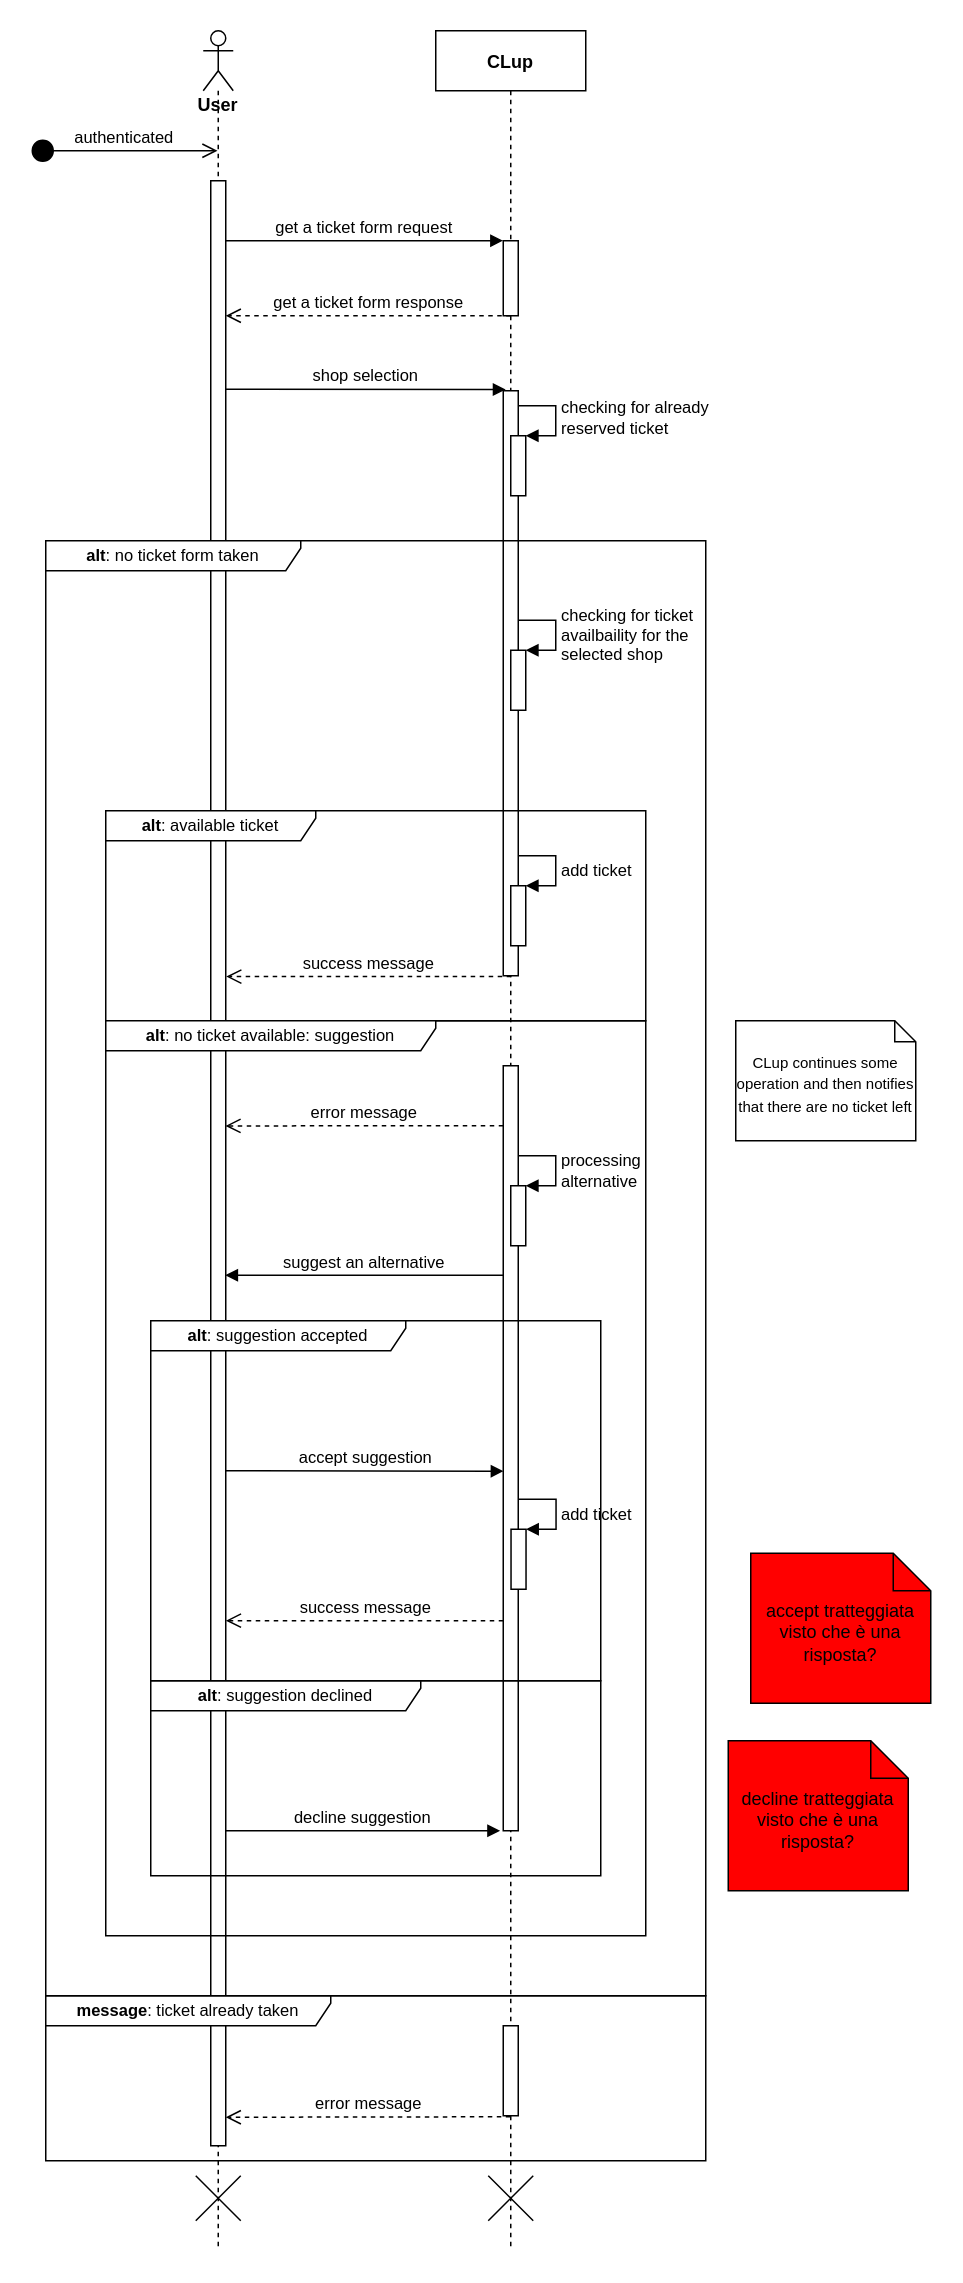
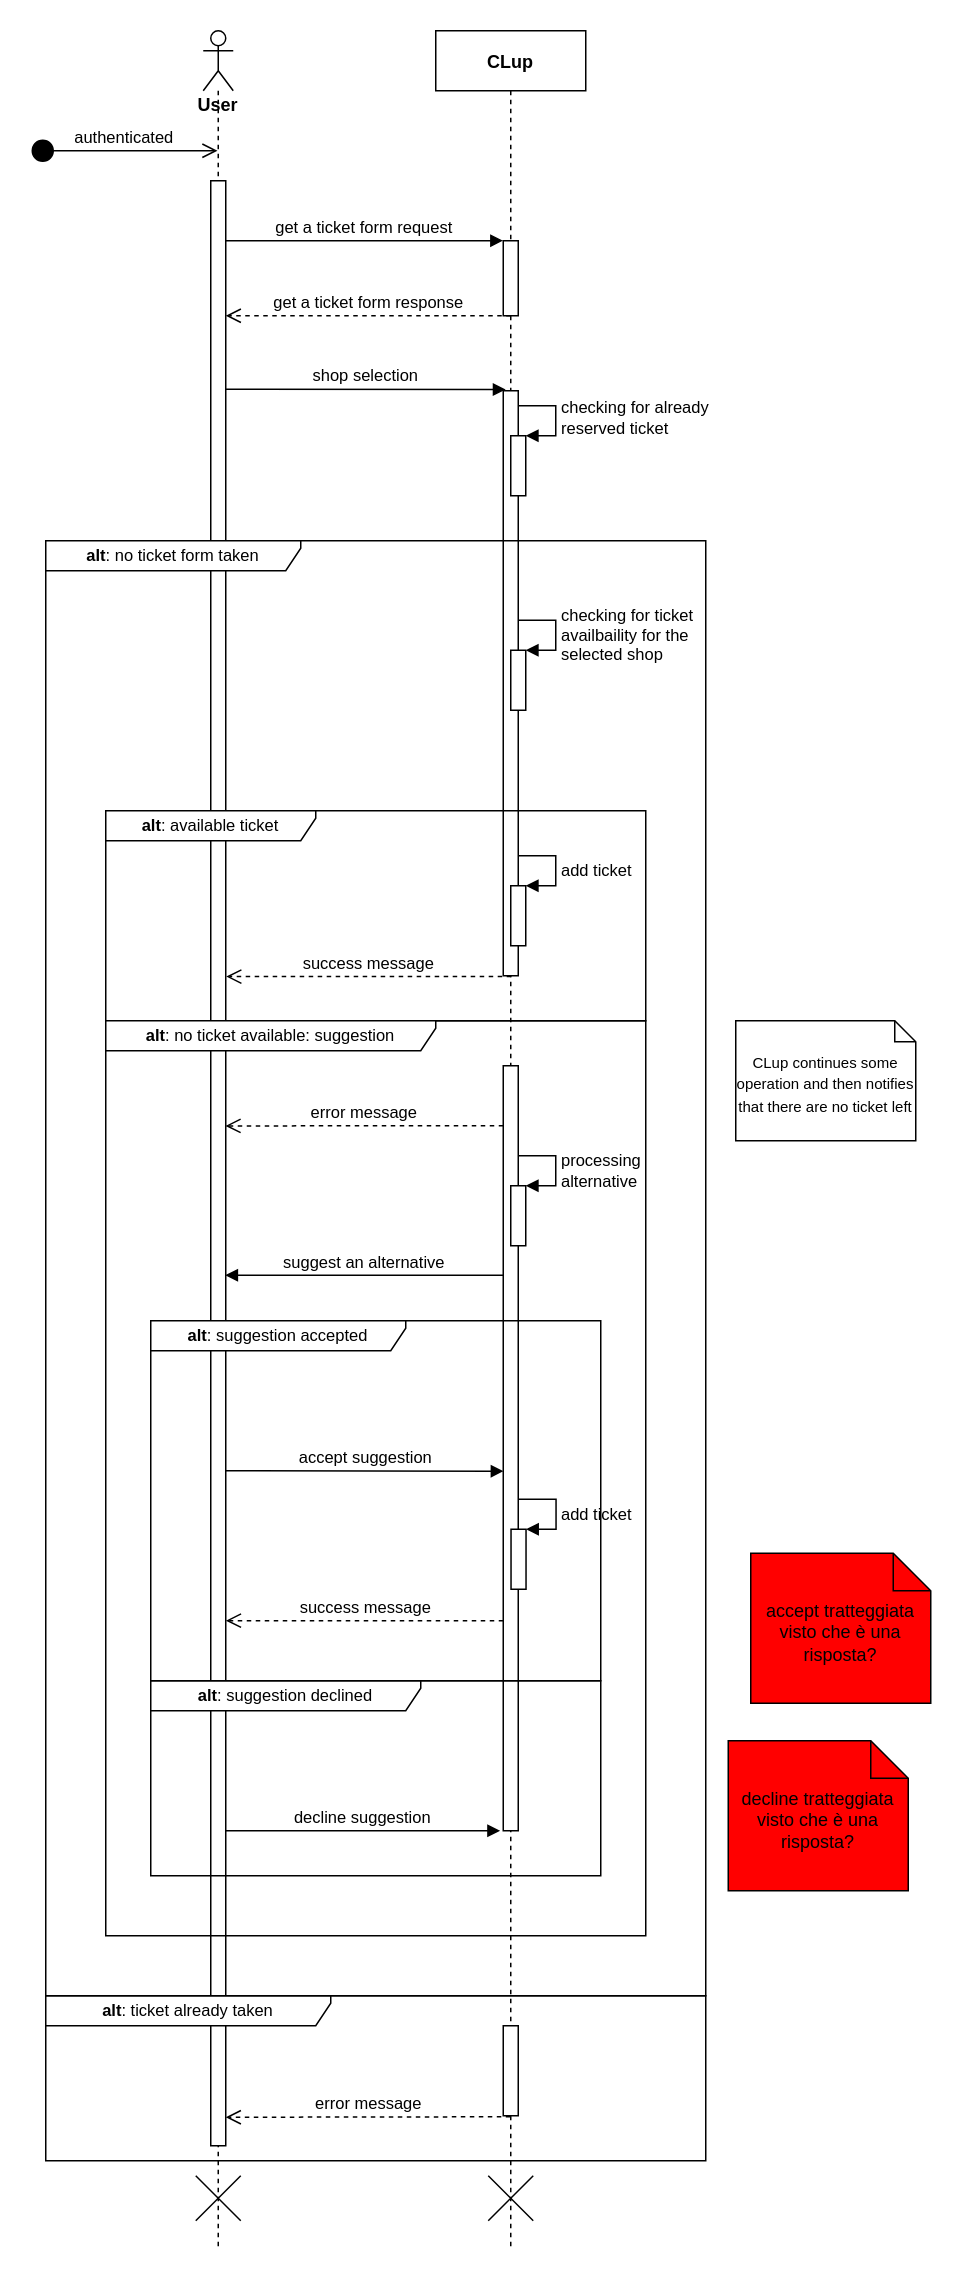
(188, 2011) -> (188, 2011)
